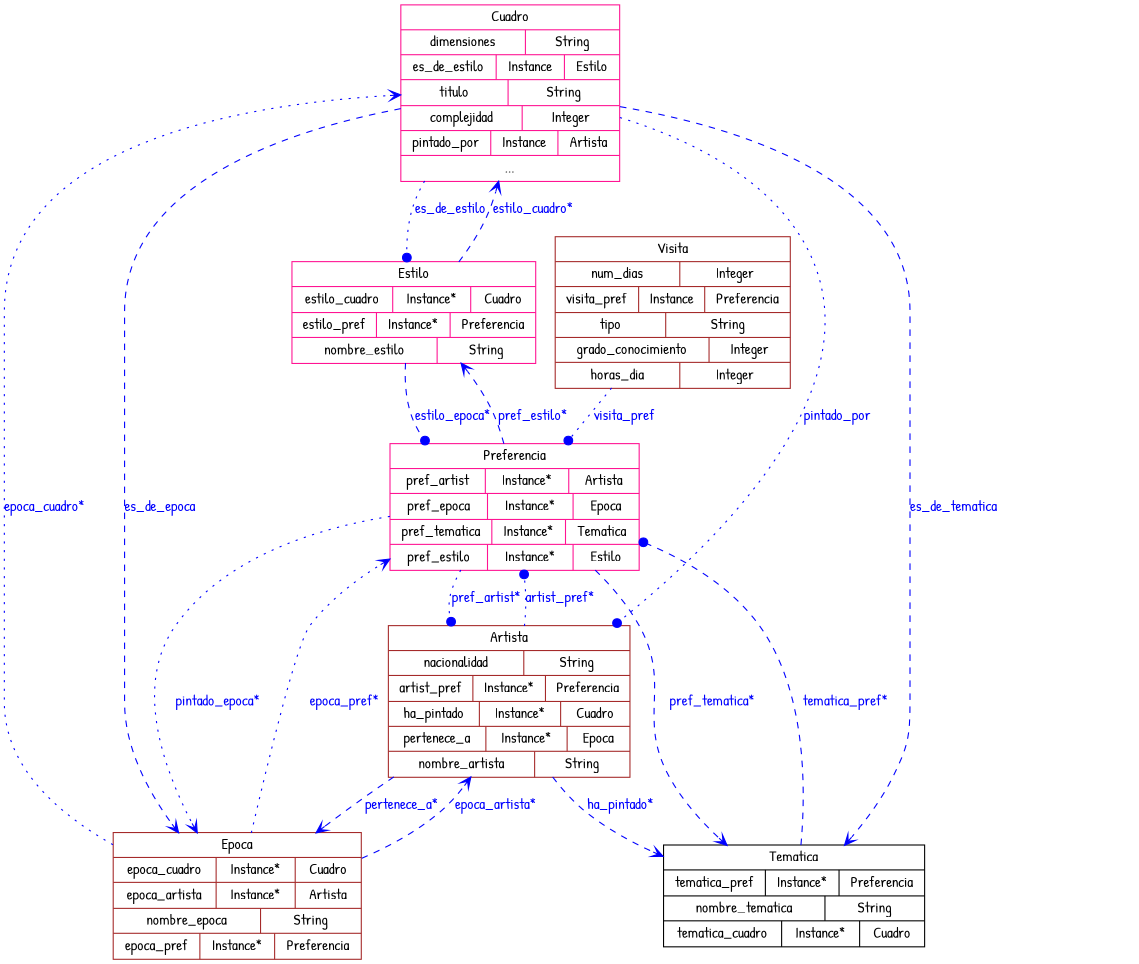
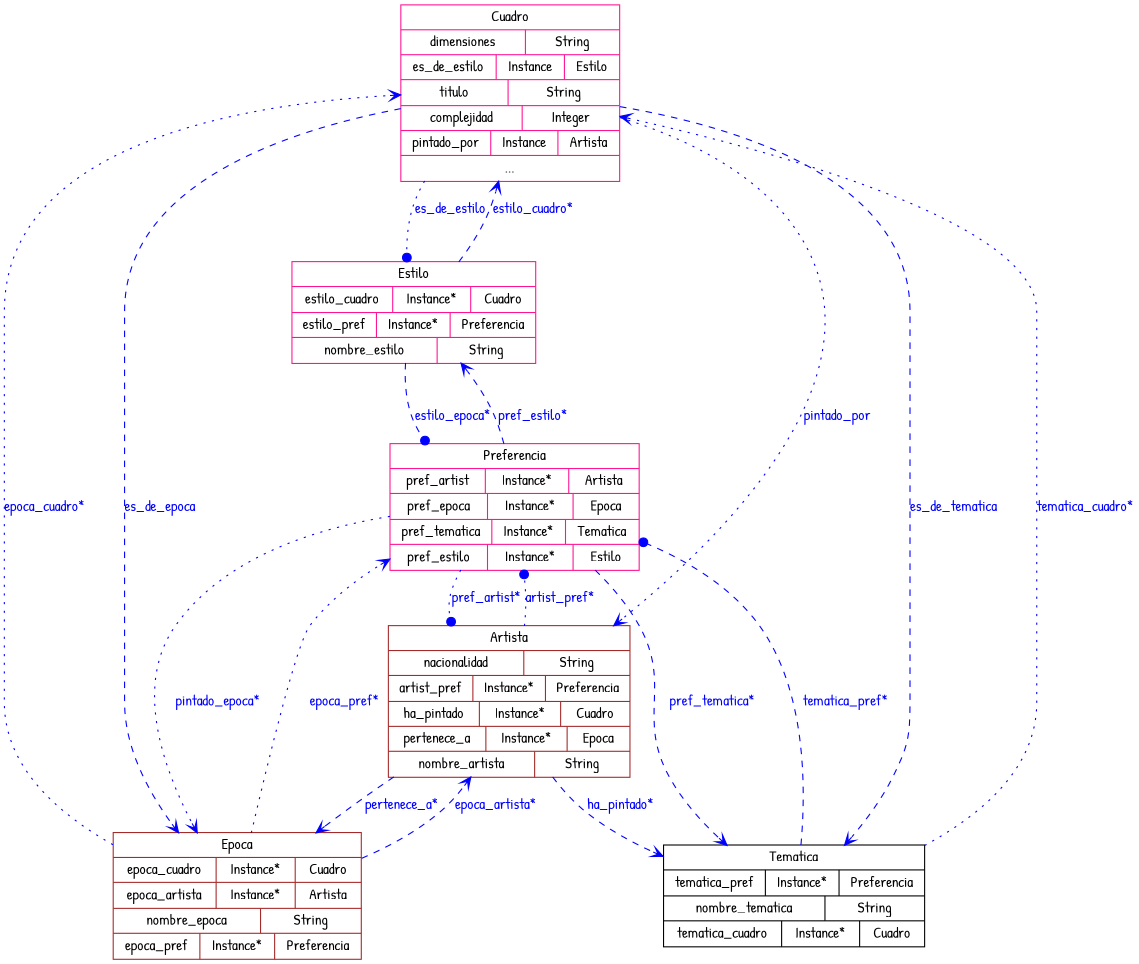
(673, 313) -> none
(821, 351) -> (821, 351)
none -> (1037, 370)
